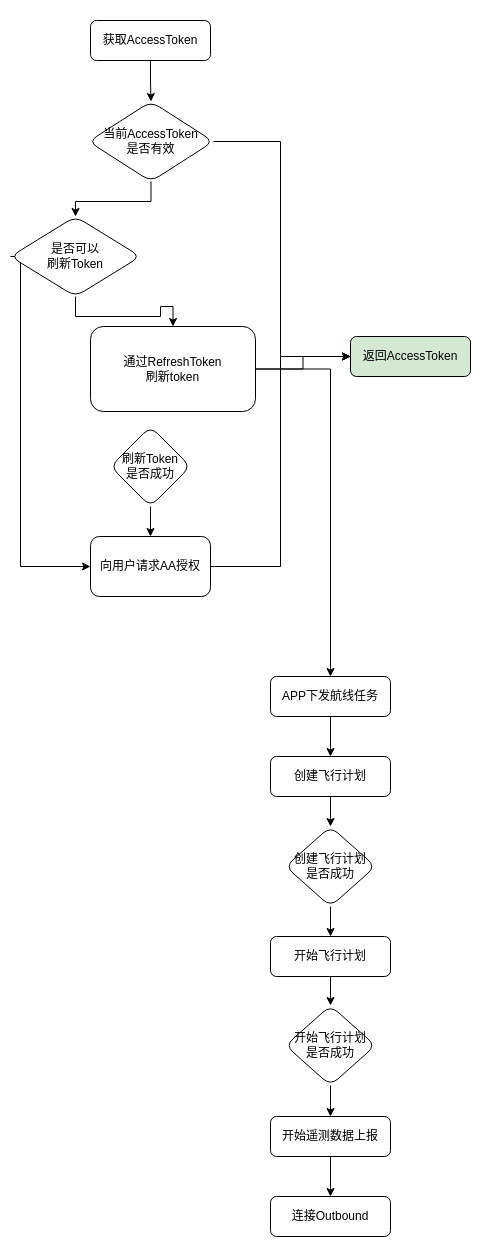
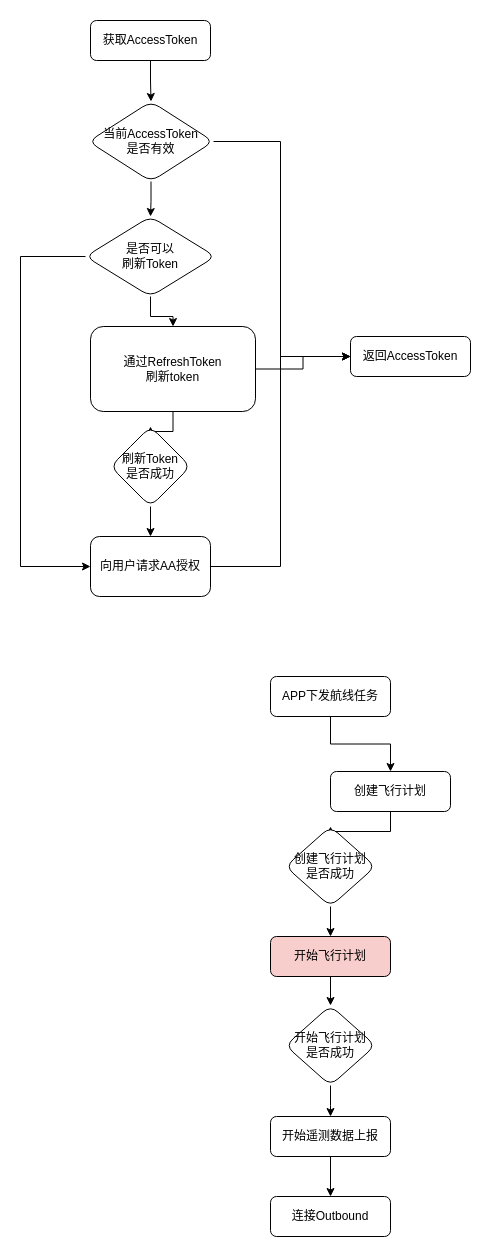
(76, 257) -> (151, 257)
(411, 357) -> (411, 357)
(331, 507) -> (173, 431)
(331, 777) -> (391, 792)
(331, 957) -> (331, 957)
